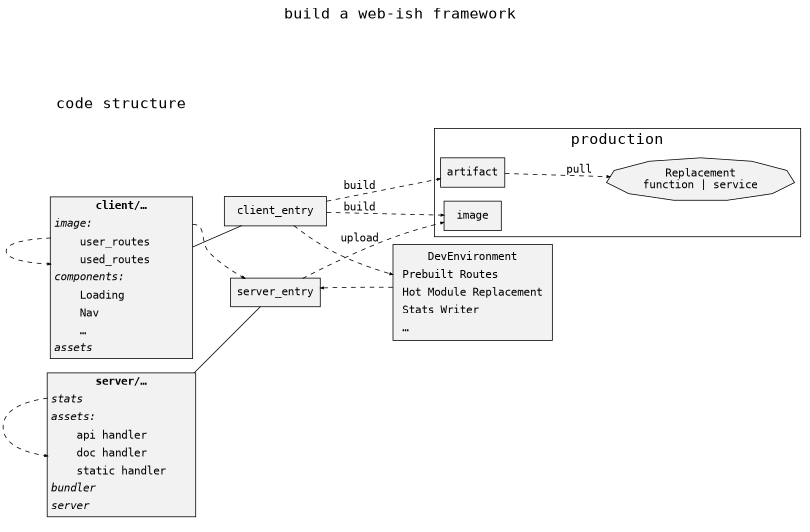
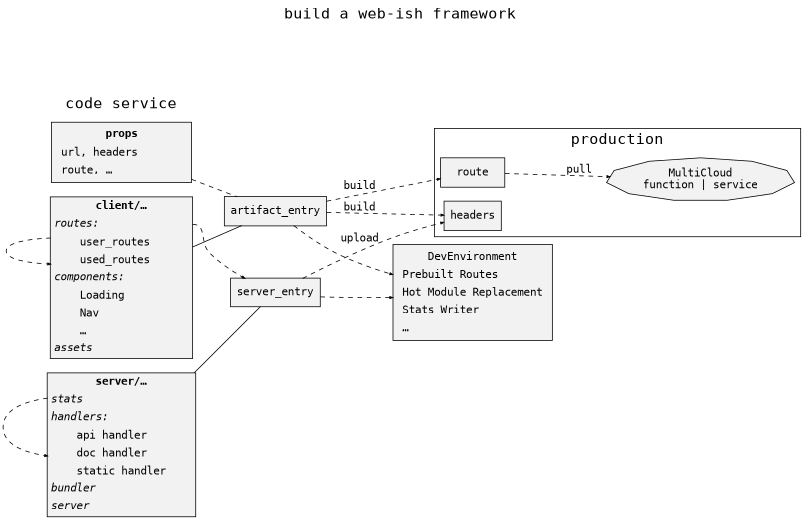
(121, 104) -> (121, 104)
none -> (121, 152)
(473, 173) -> (473, 173)
(701, 179) -> (701, 179)
(275, 211) -> (275, 211)
(473, 216) -> (473, 216)
(73, 224) -> (77, 224)
(358, 287) -> (355, 298)
(73, 417) -> (80, 417)
